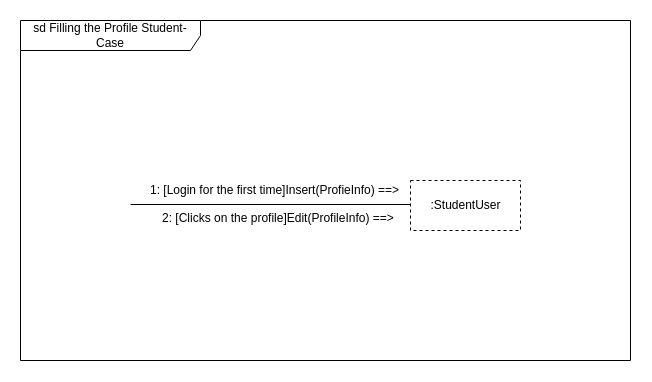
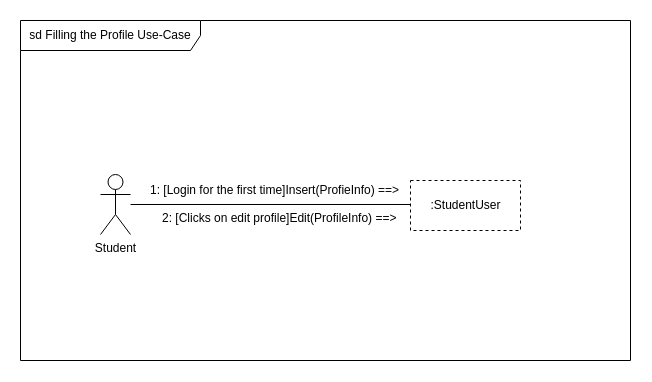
(111, 36) -> (111, 36)
none -> (116, 205)
(302, 219) -> (304, 219)
